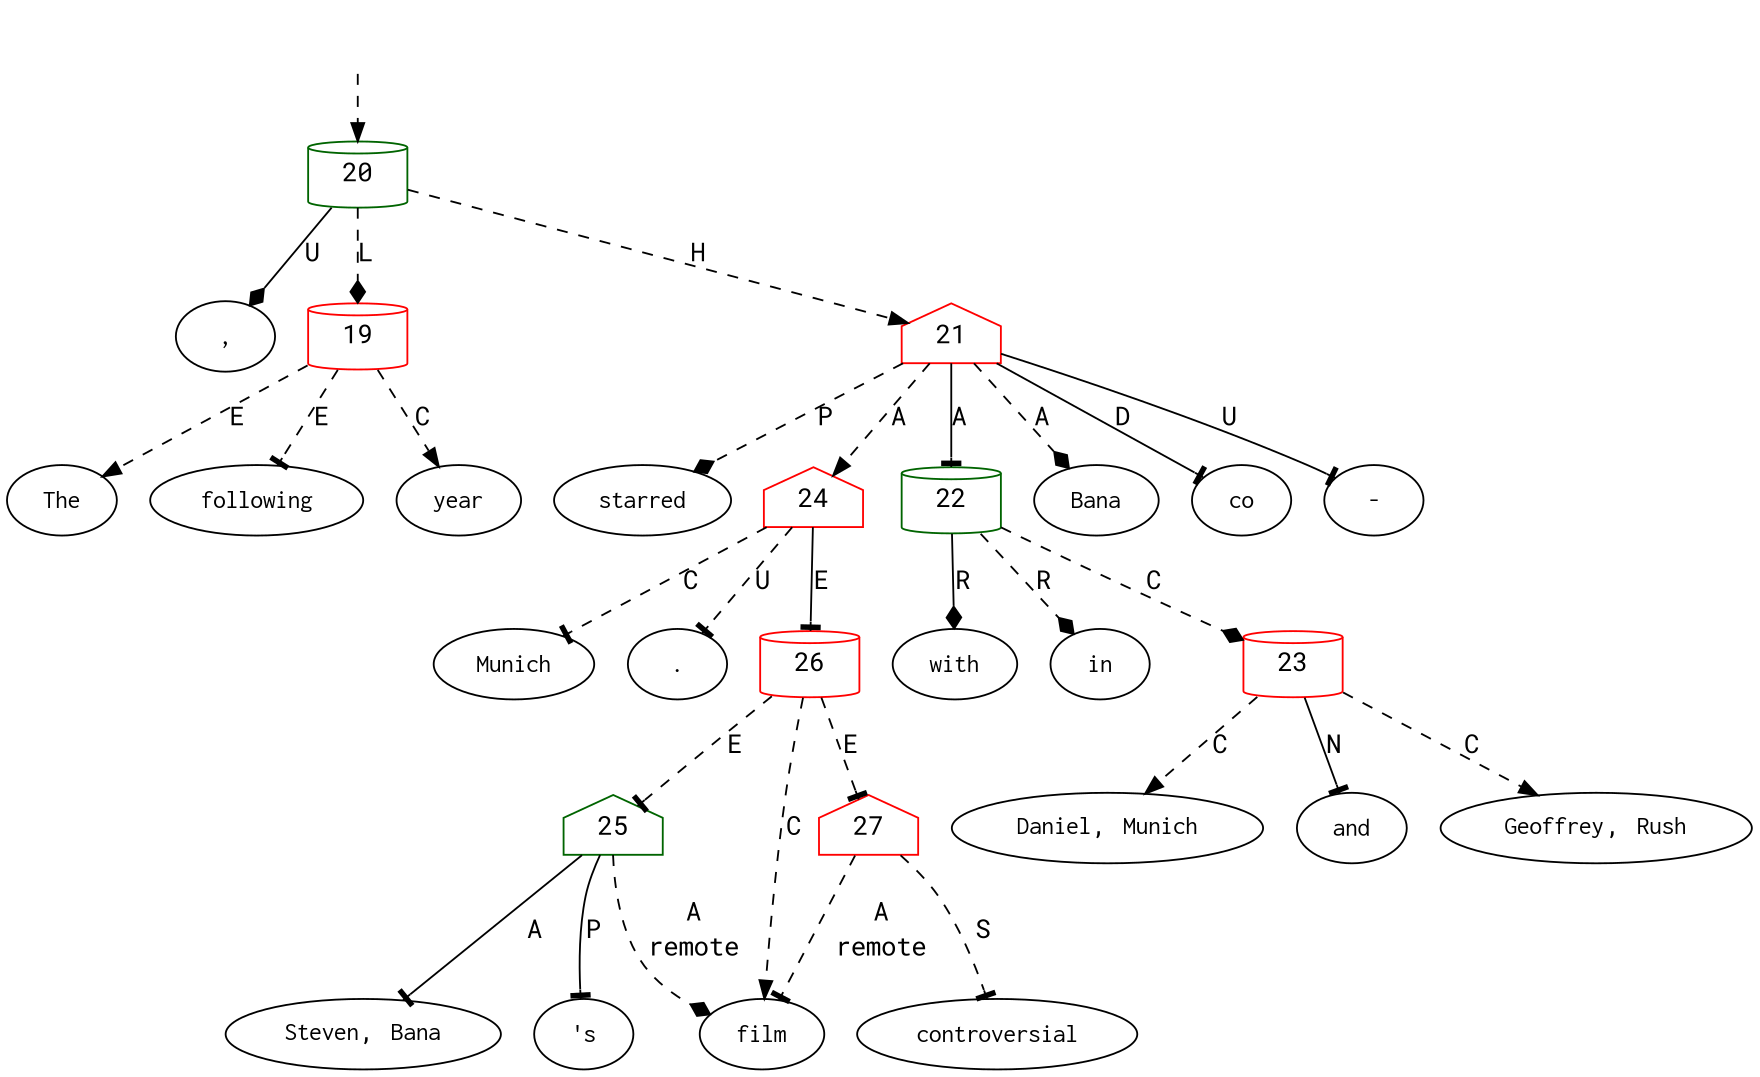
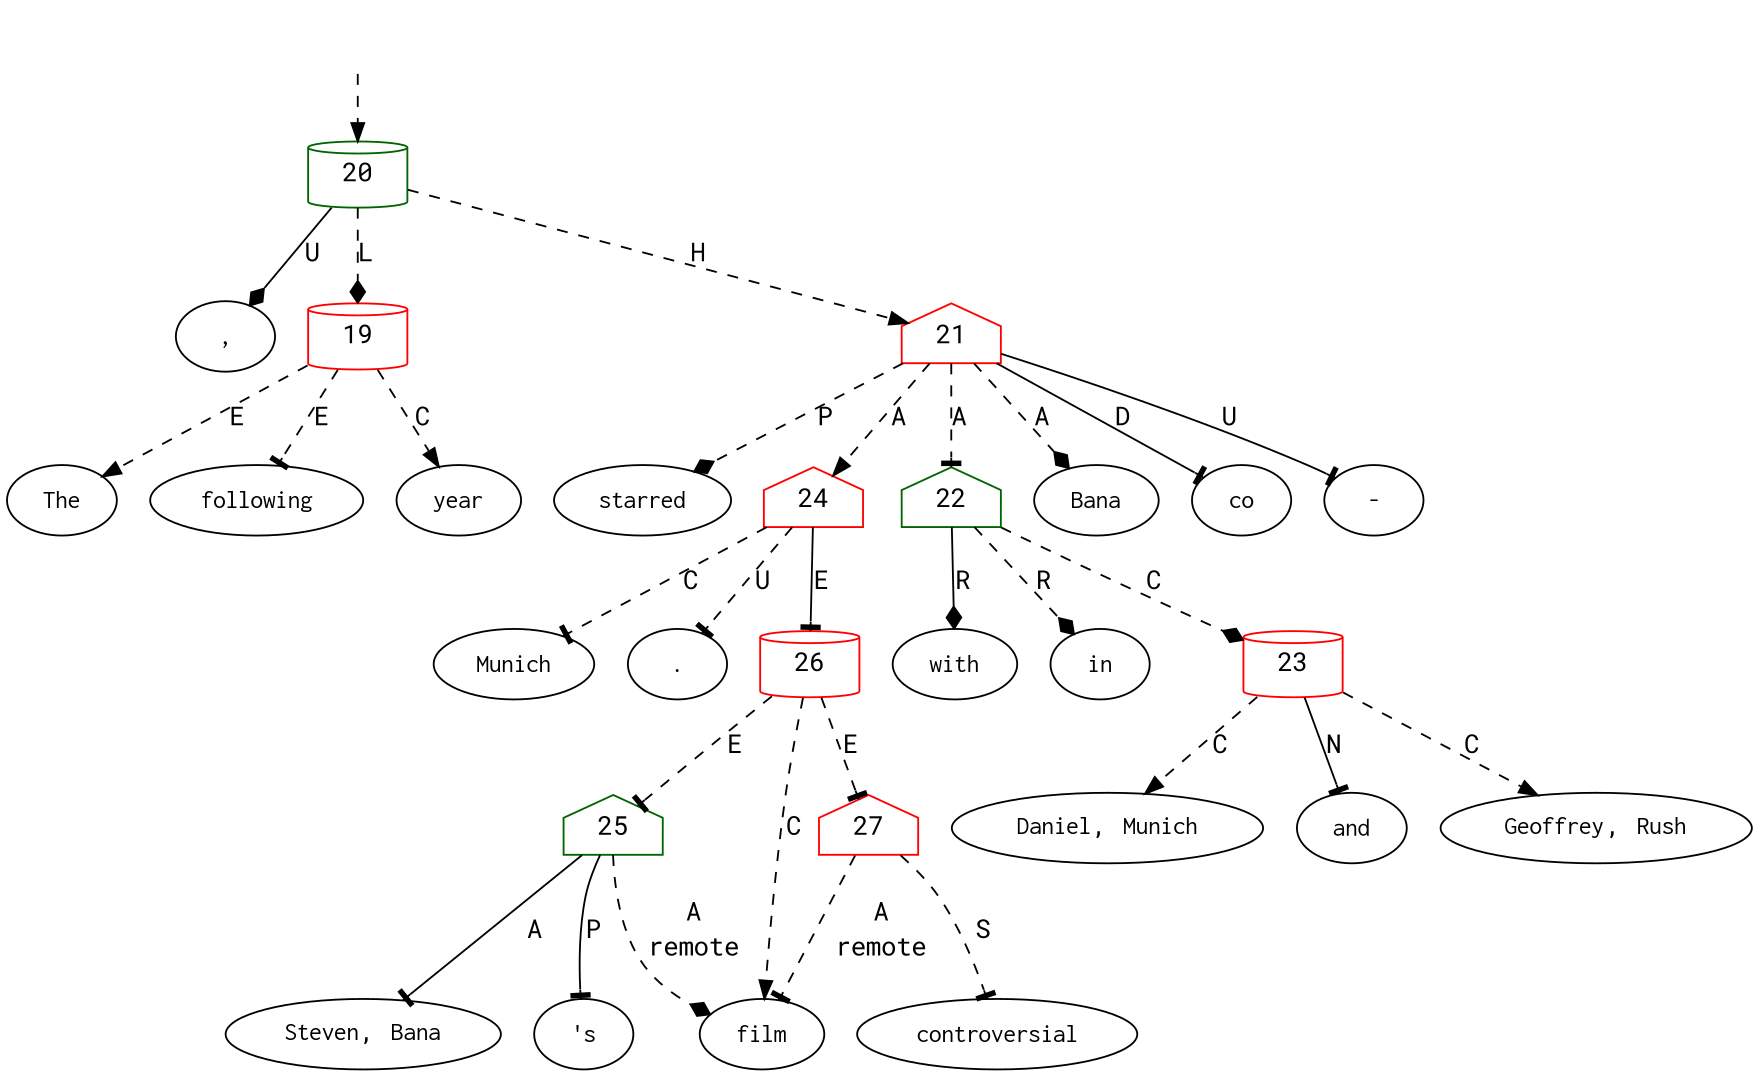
(951, 410) -> (951, 410)
(951, 500) -> (951, 500)
